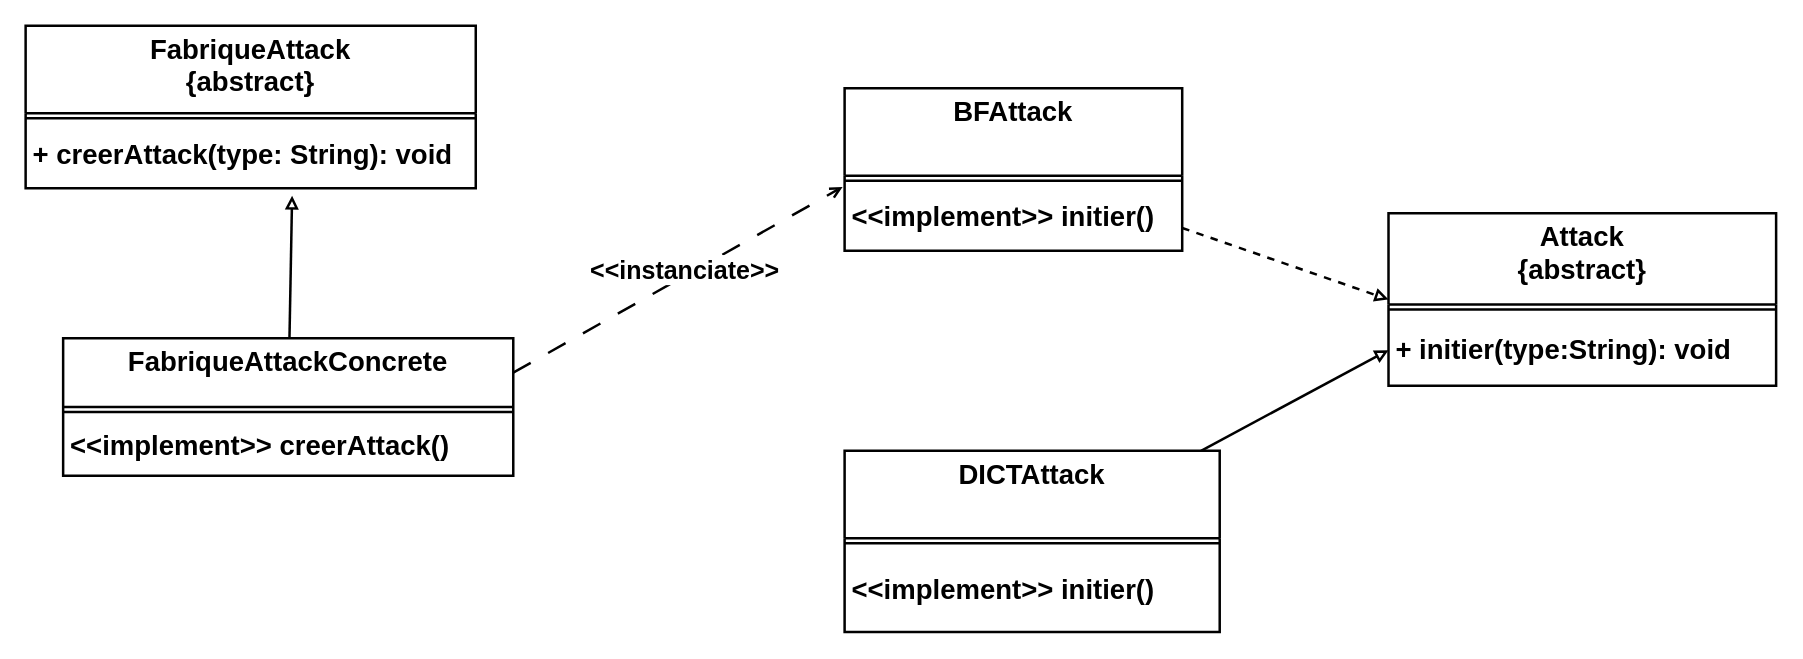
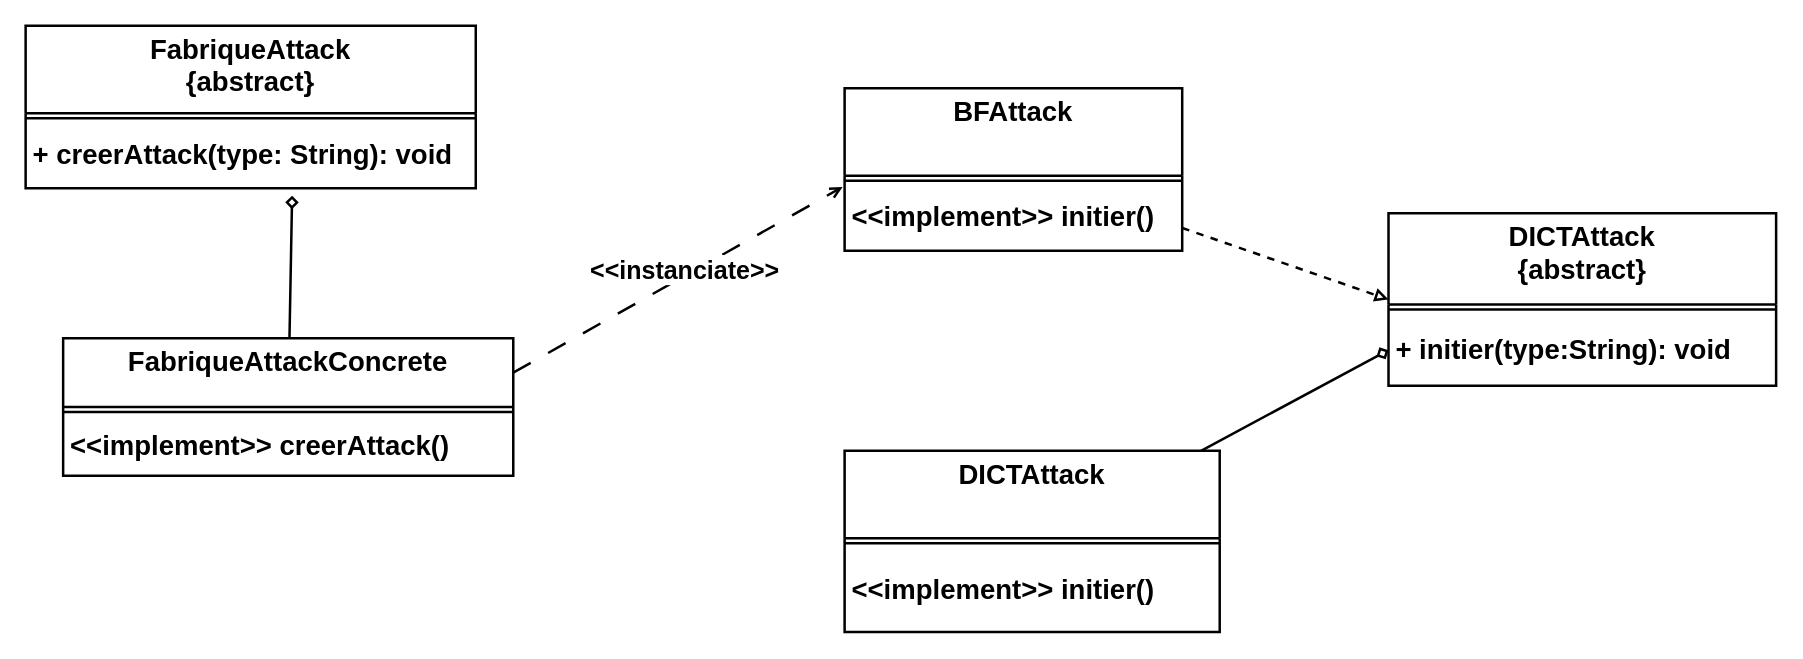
(292, 210) -> (292, 209)
(1582, 255) -> (1582, 255)
(1376, 357) -> (1376, 357)
